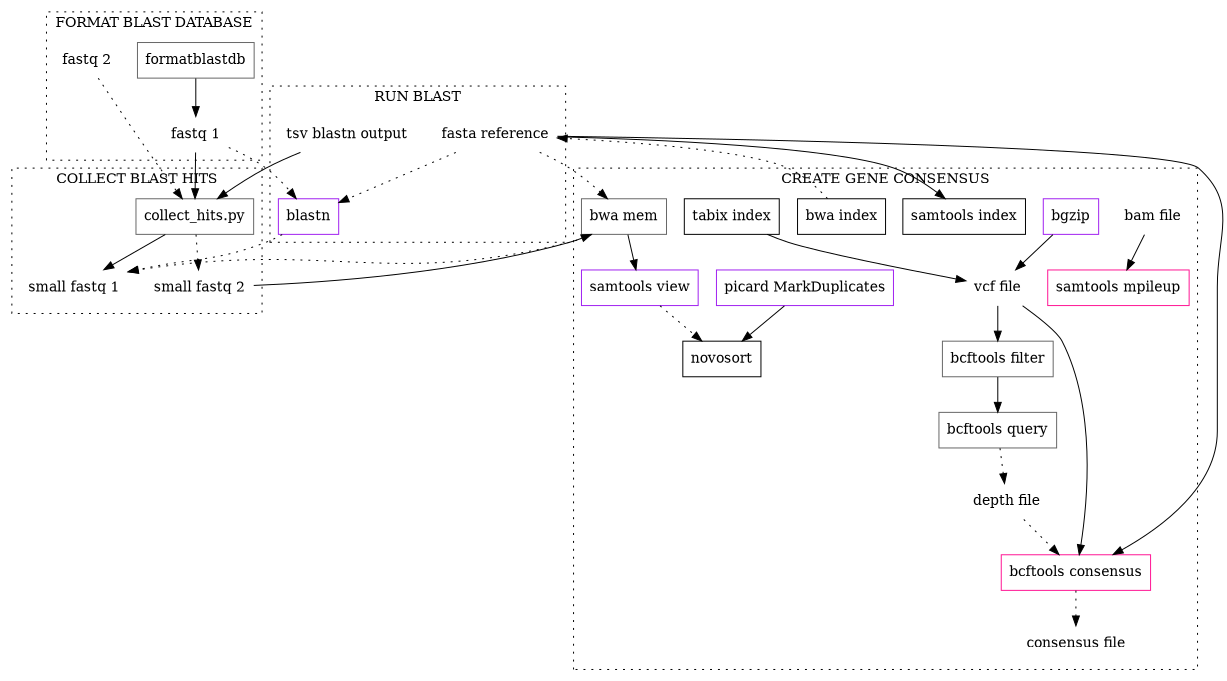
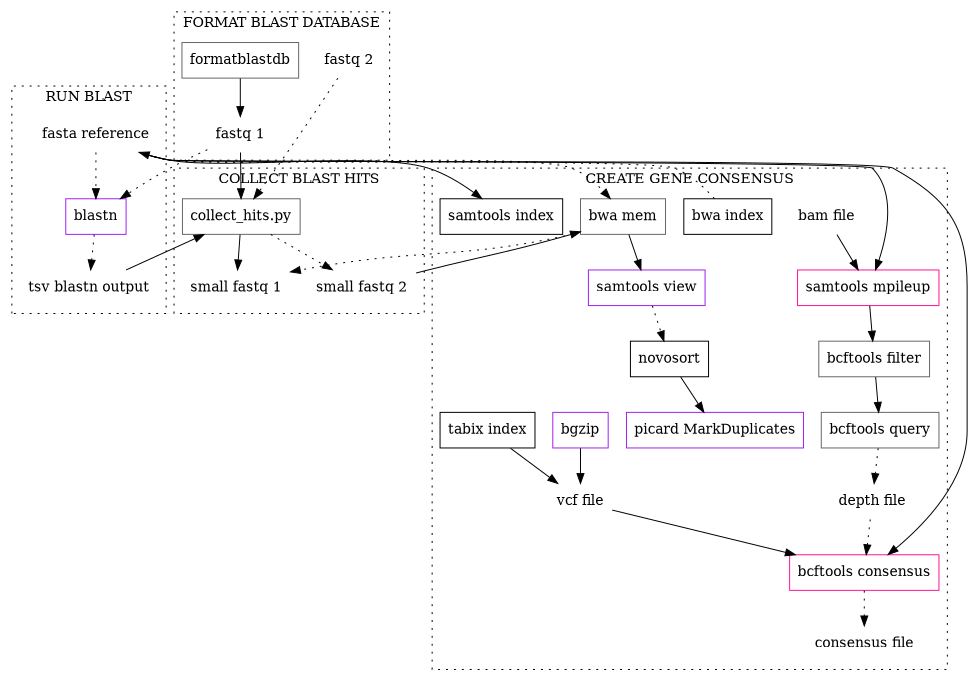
none -> (554, 162)
(226, 255) -> (93, 247)
(998, 319) -> (871, 319)
(767, 320) -> (689, 390)
